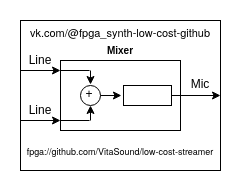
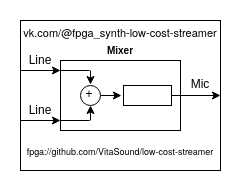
(121, 32) -> (121, 32)
